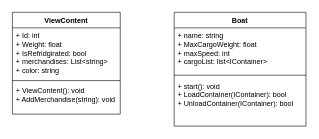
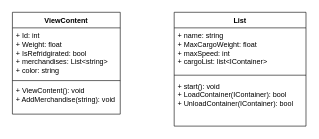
(240, 21) -> (240, 21)
